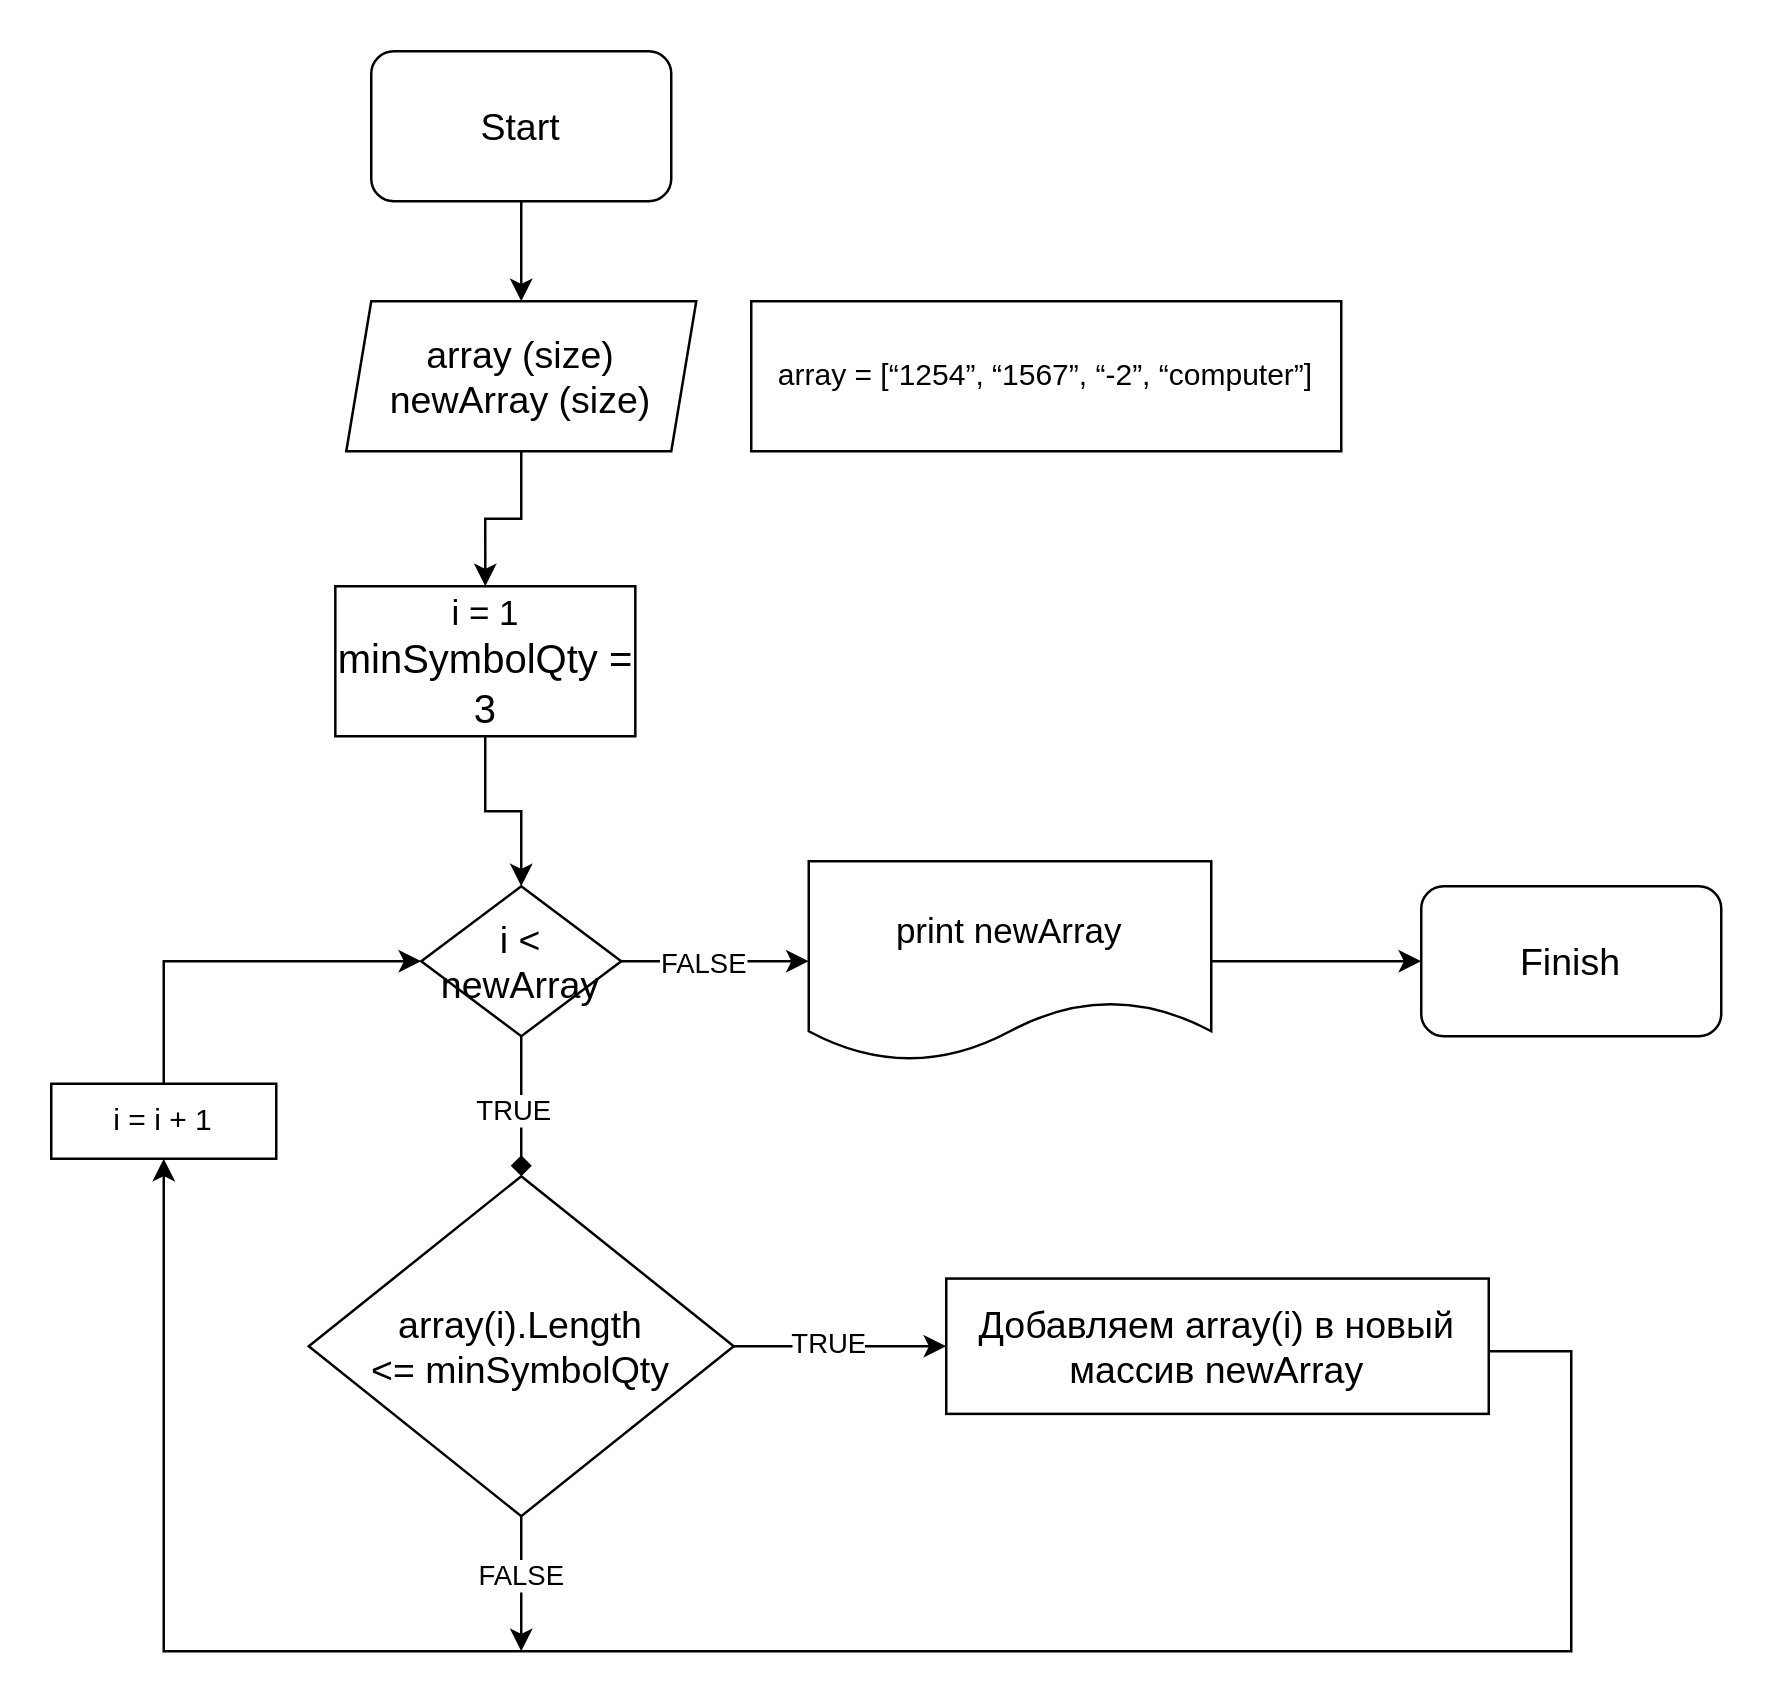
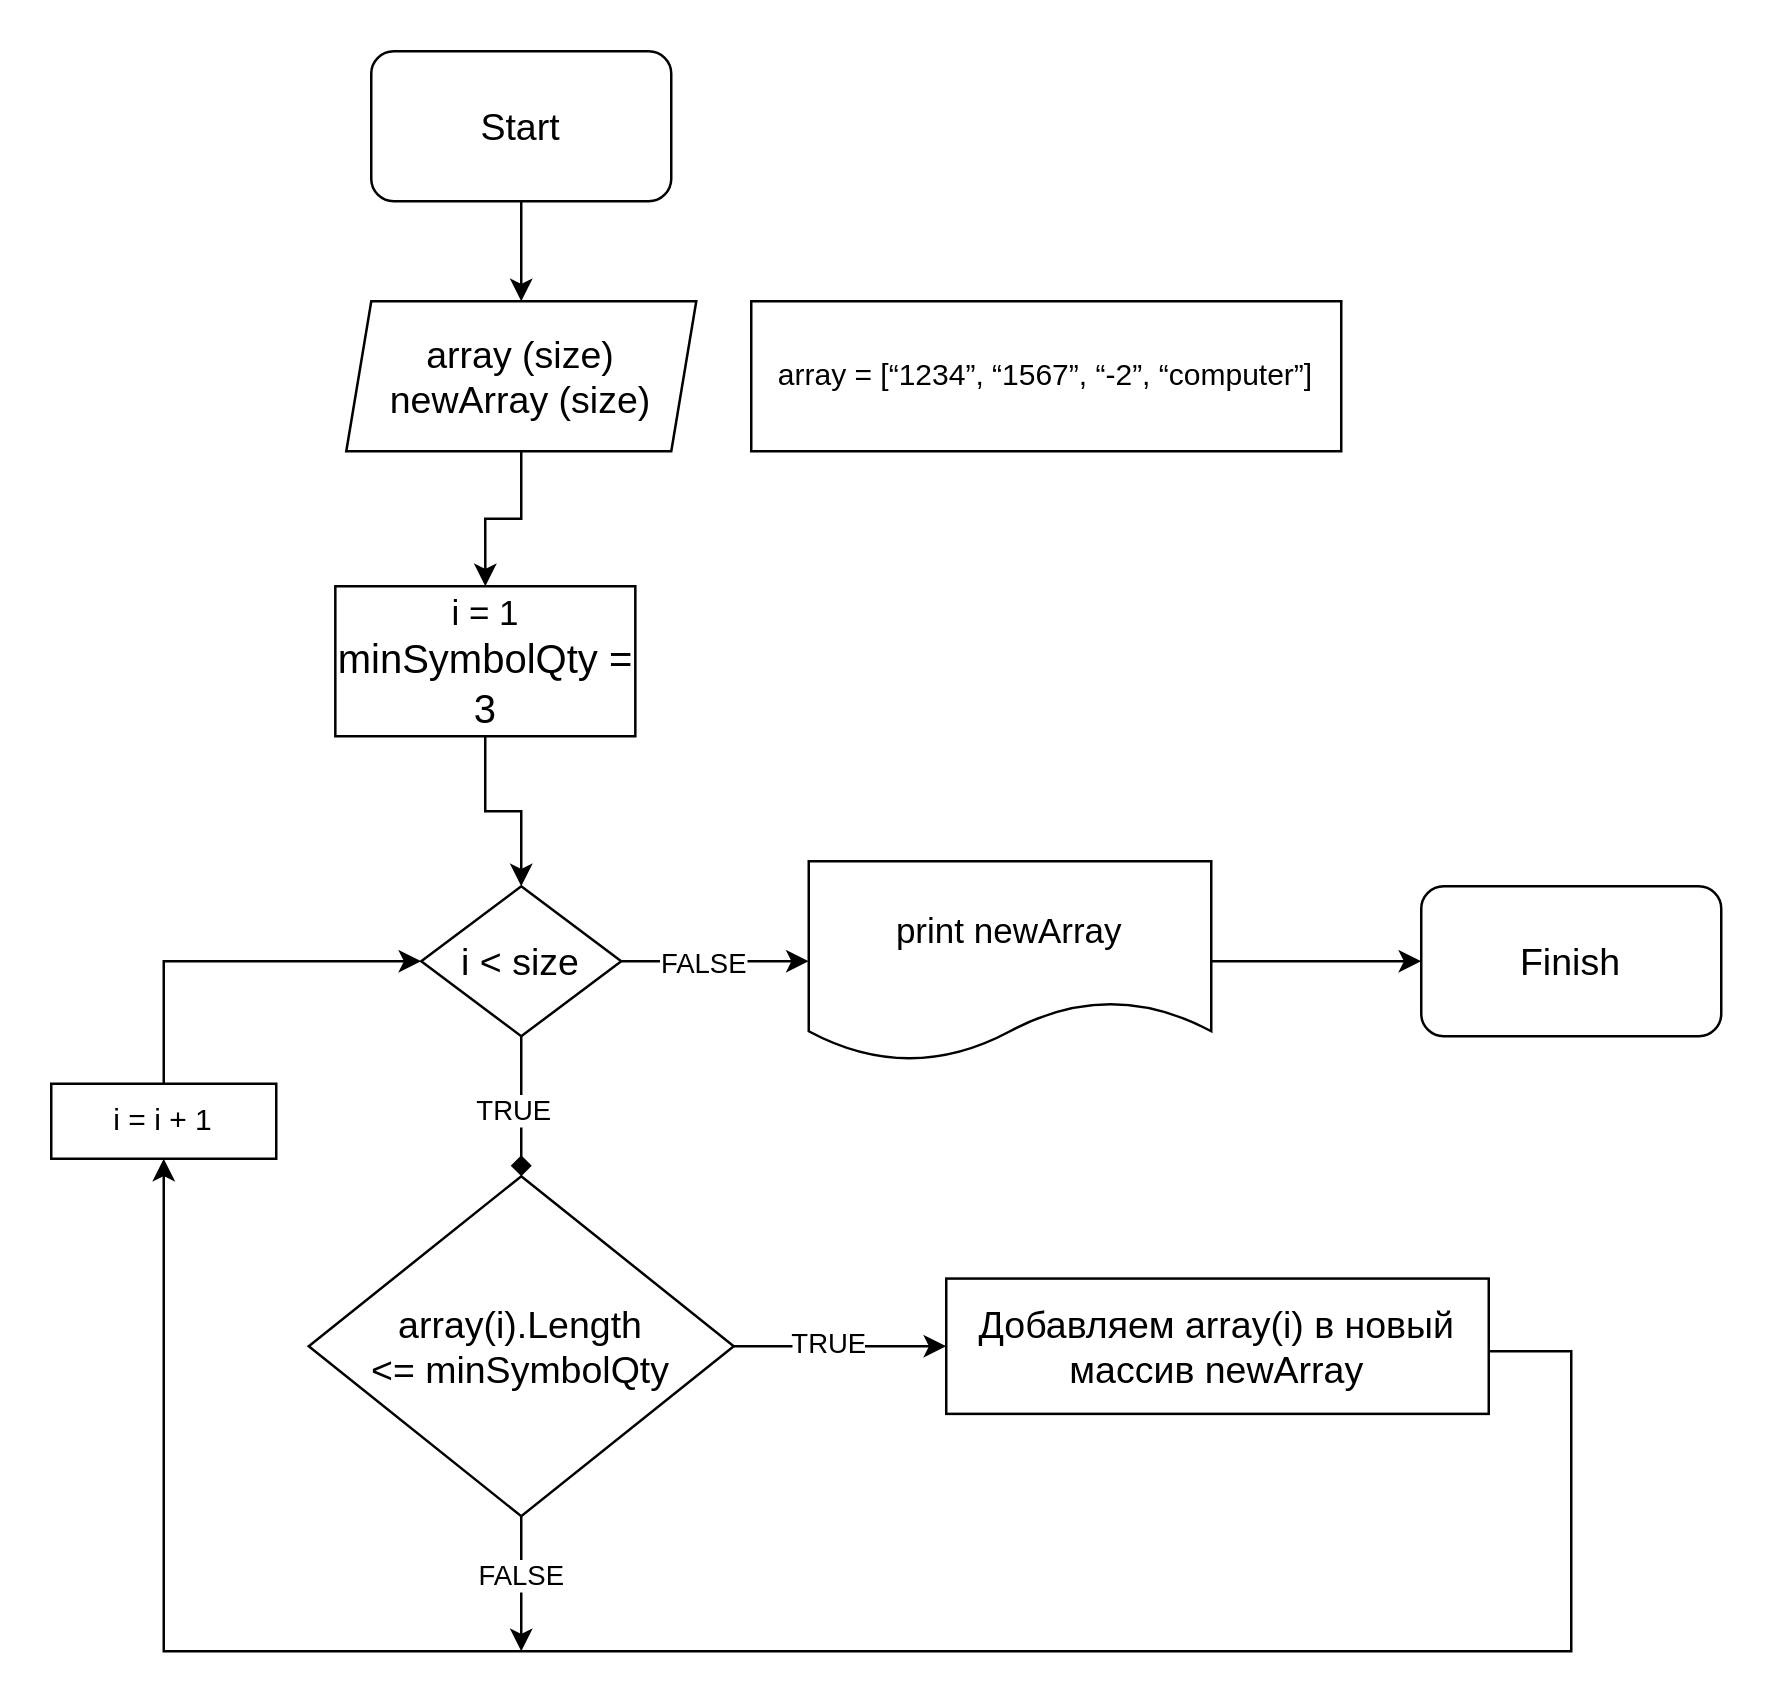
(1046, 376) -> (1046, 376)
(521, 961) -> (521, 961)
